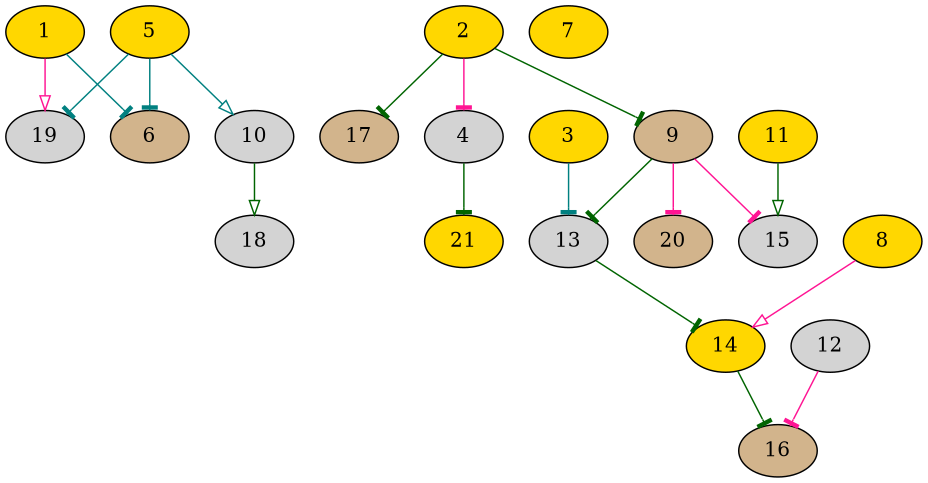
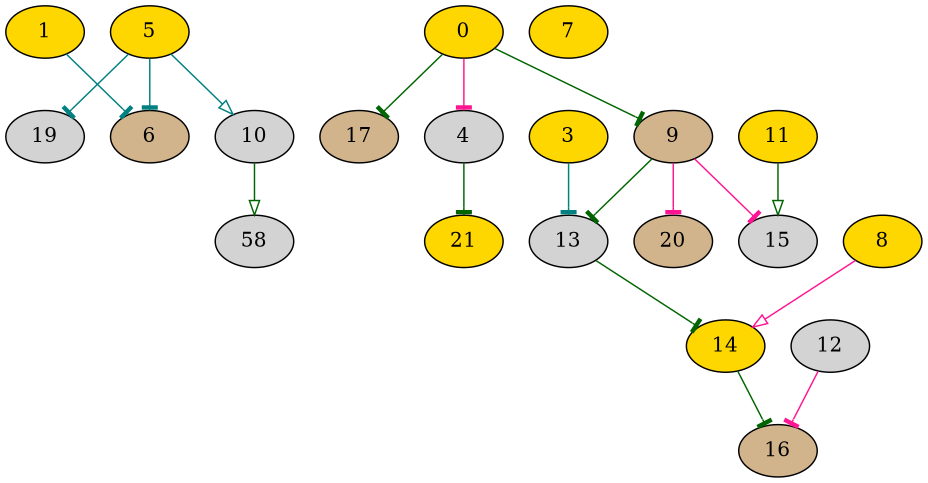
(464, 32) -> (464, 32)
(45, 77) -> none
(254, 241) -> (254, 241)
